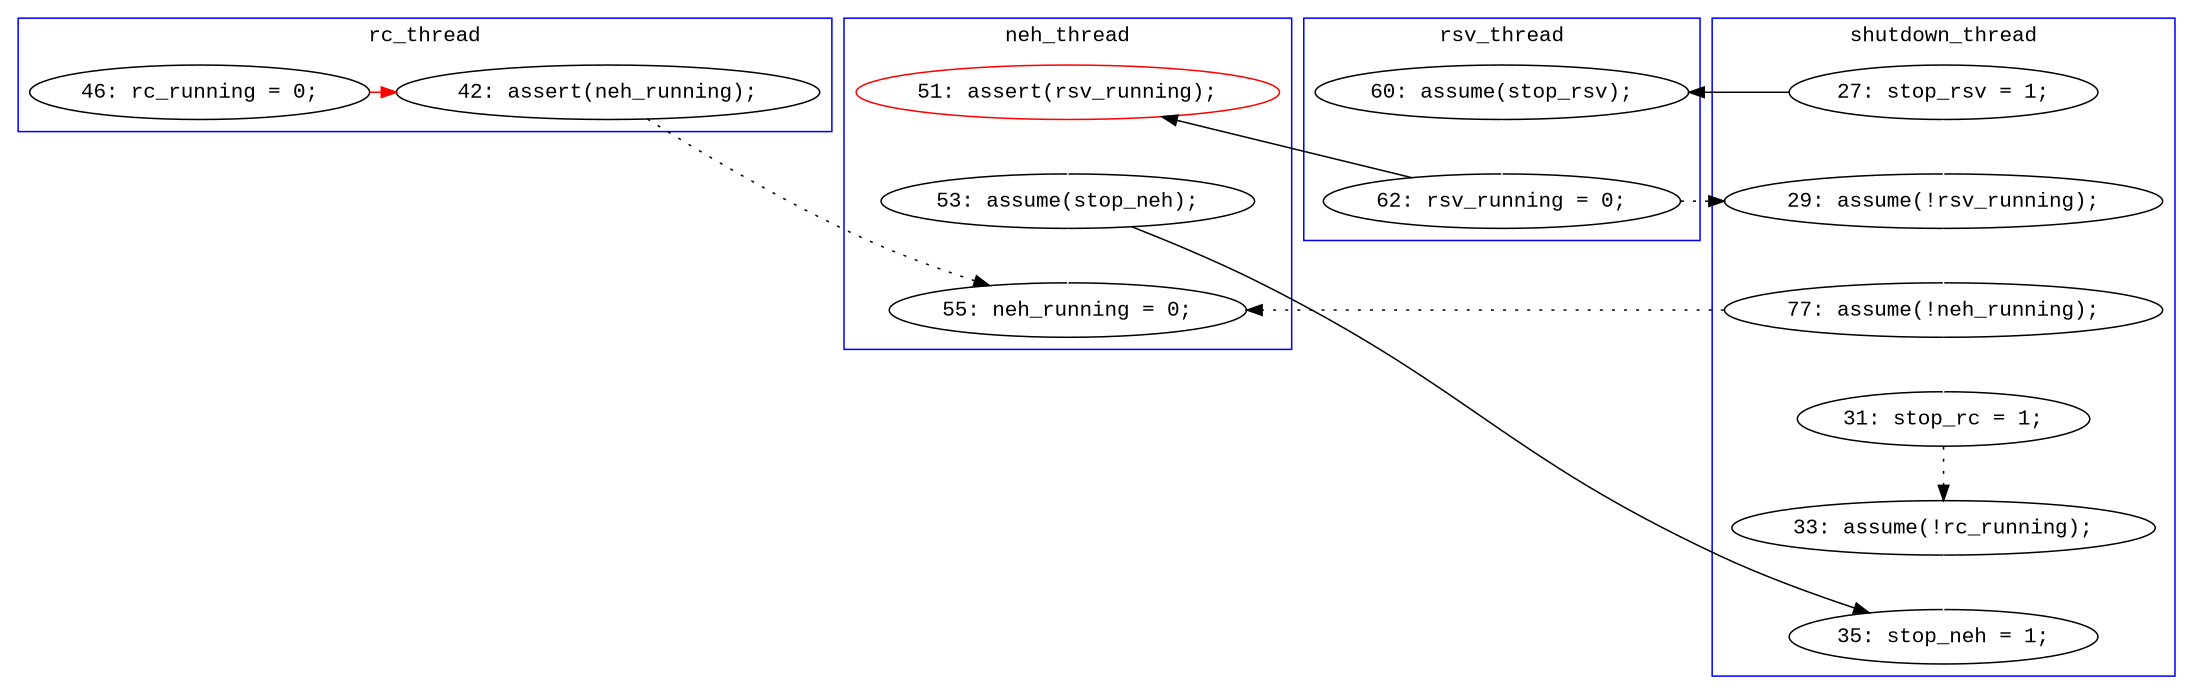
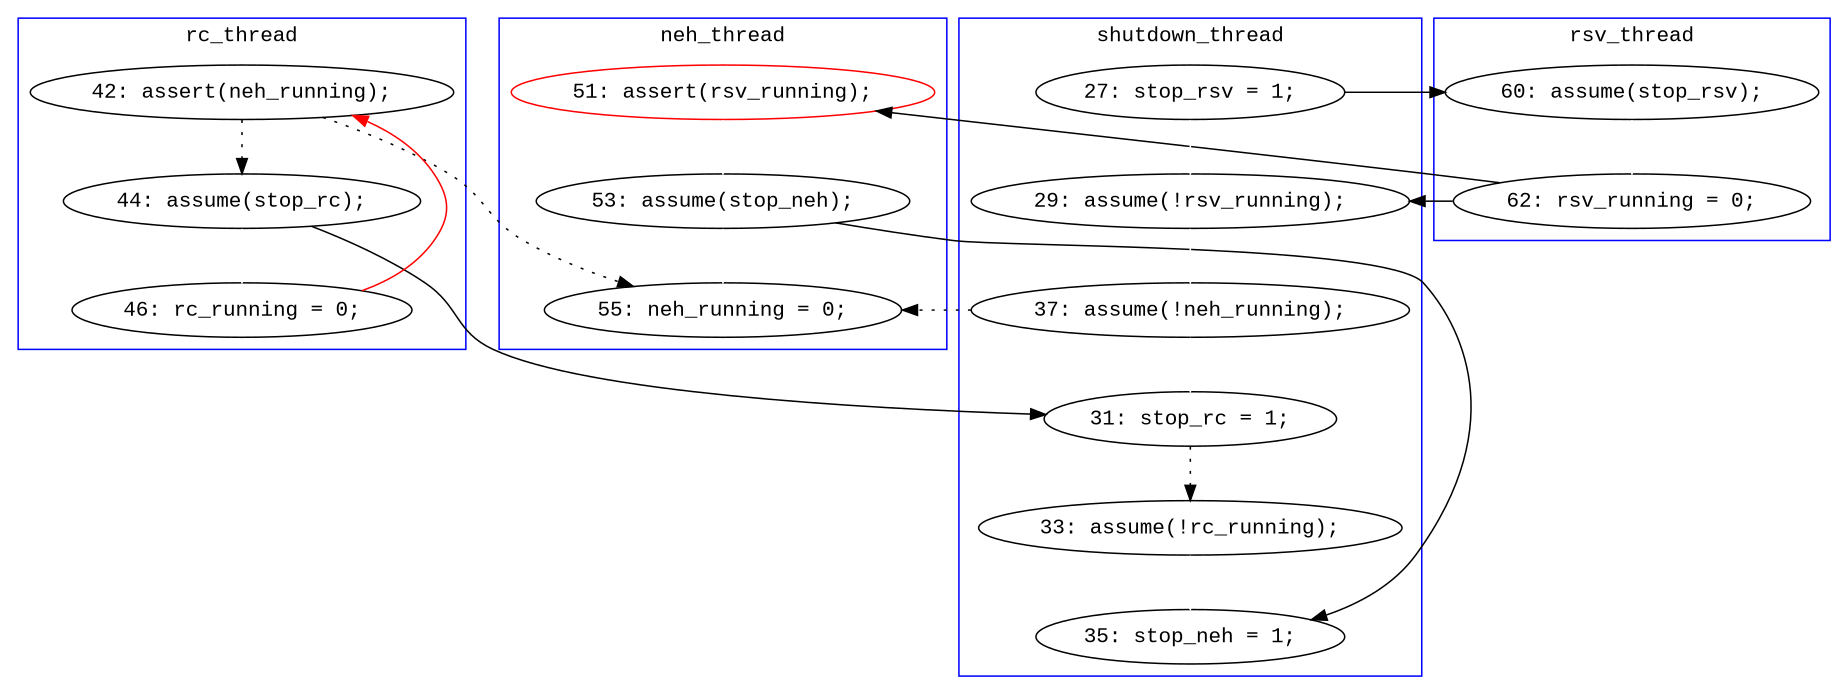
none -> (242, 201)
(1691, 201) -> (1443, 201)
(1944, 310) -> (1190, 310)
